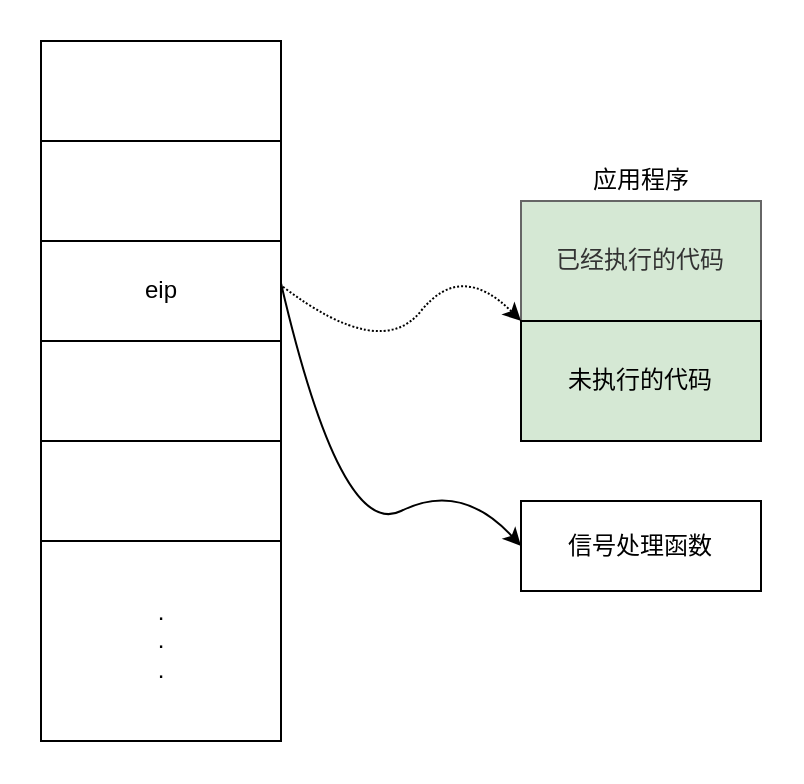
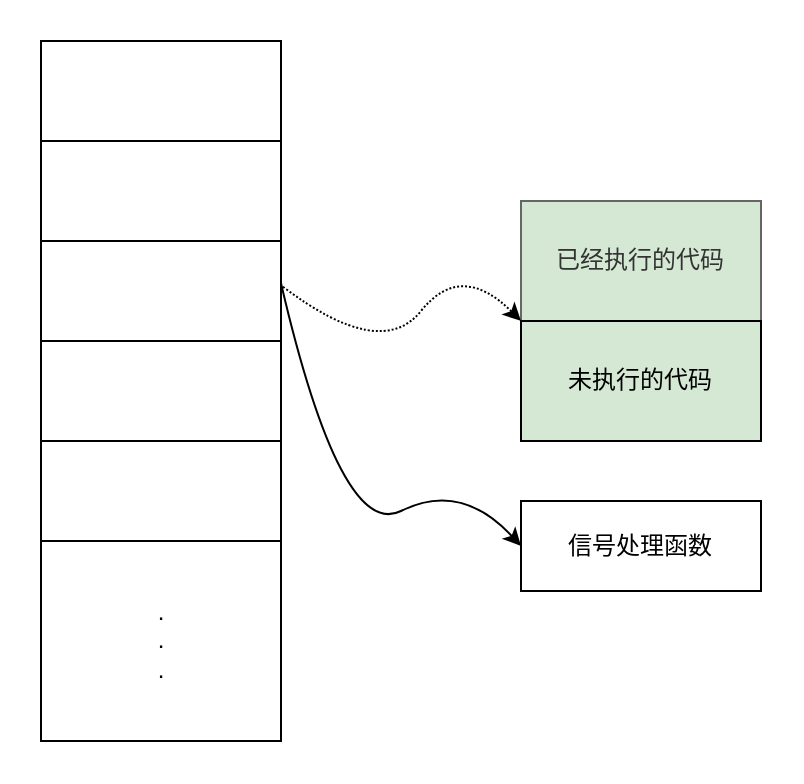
(641, 181) -> none
(161, 291) -> none
